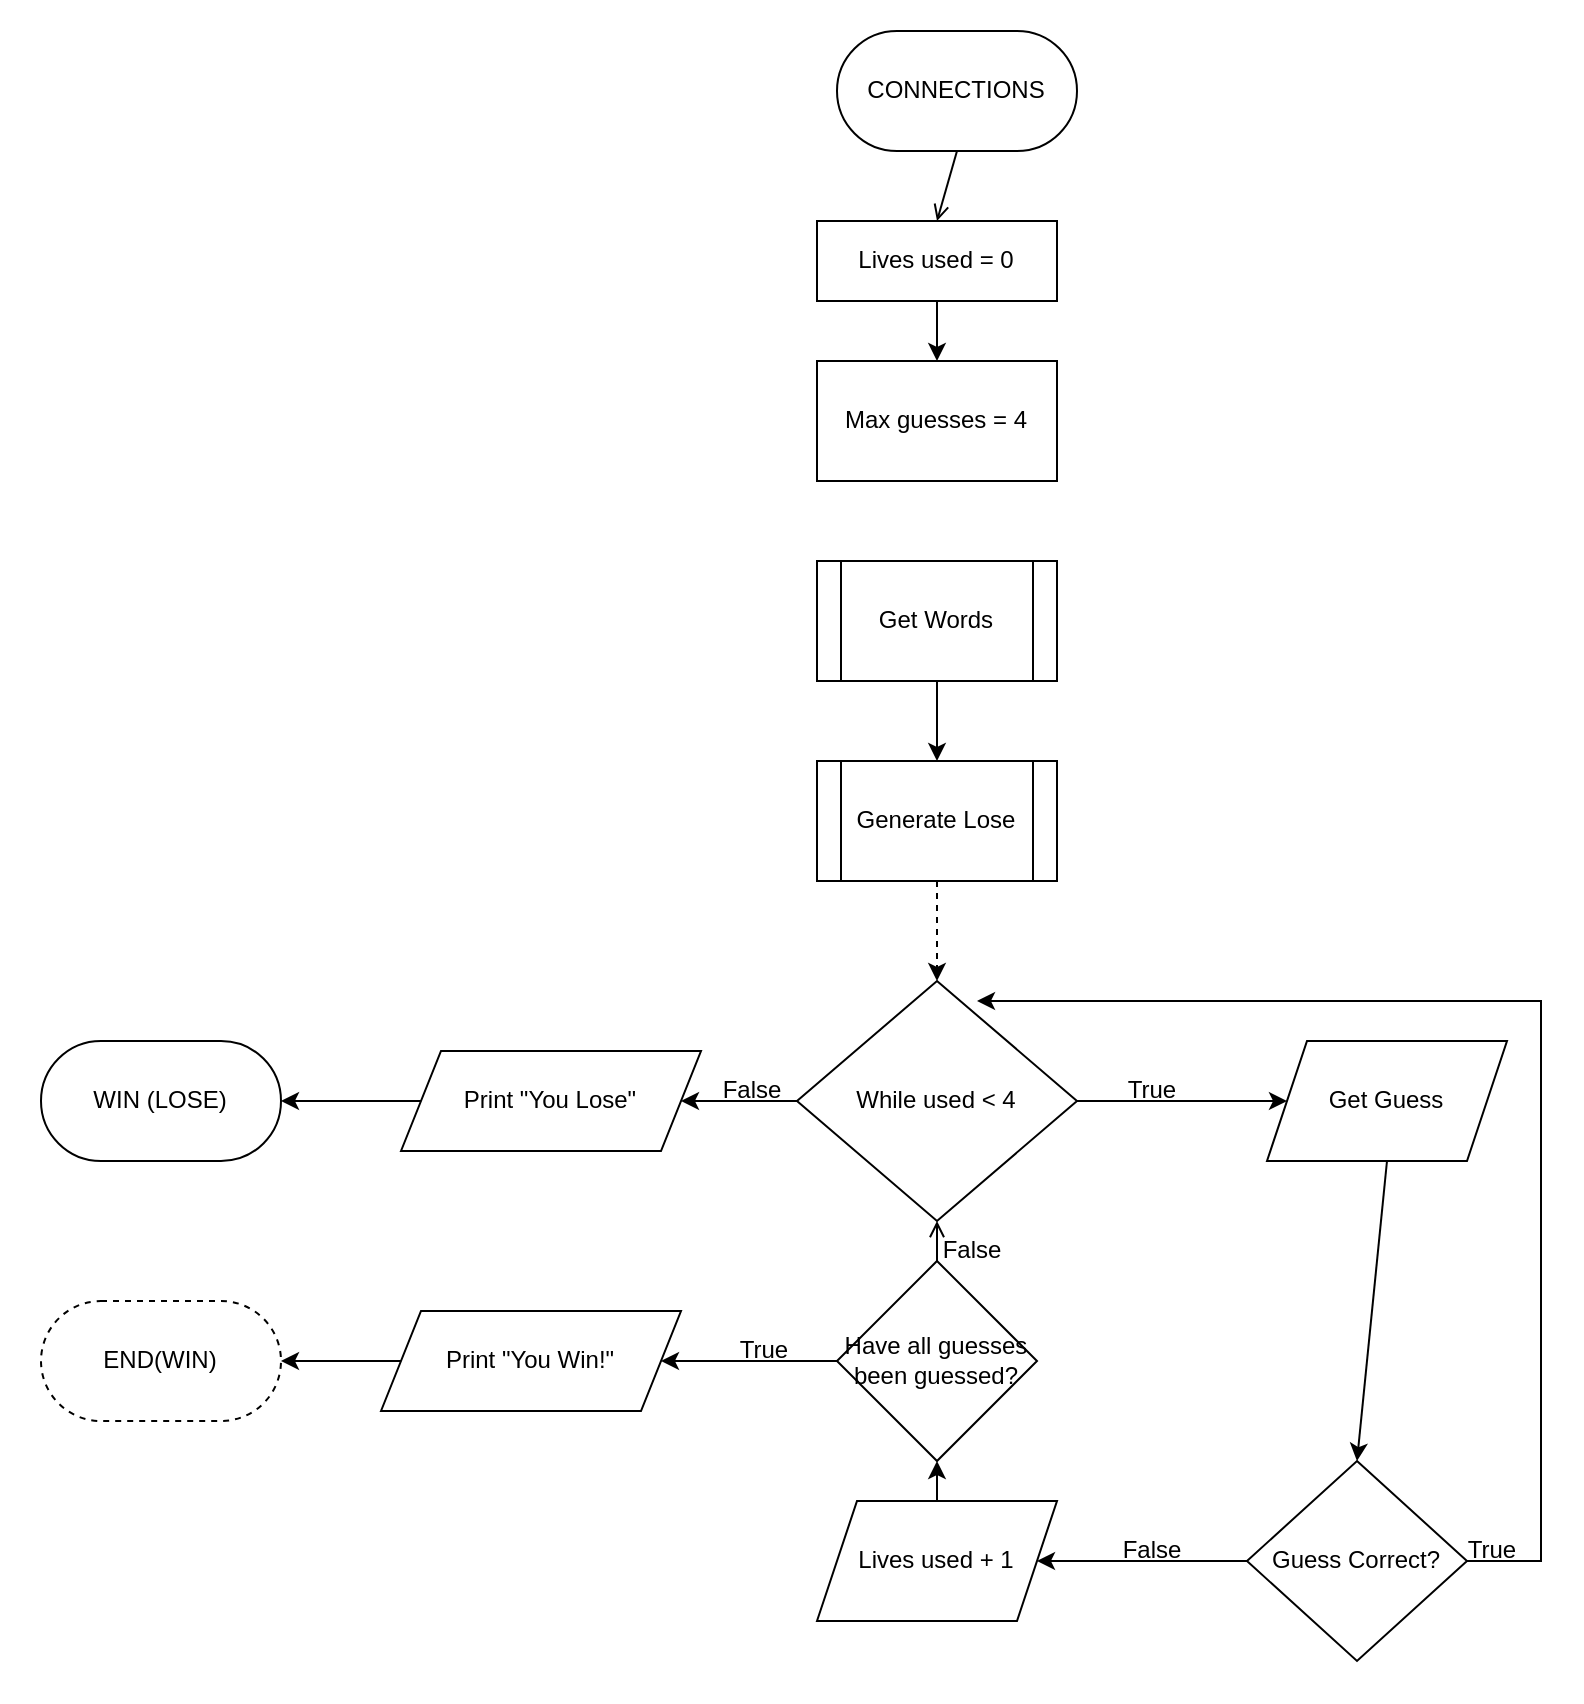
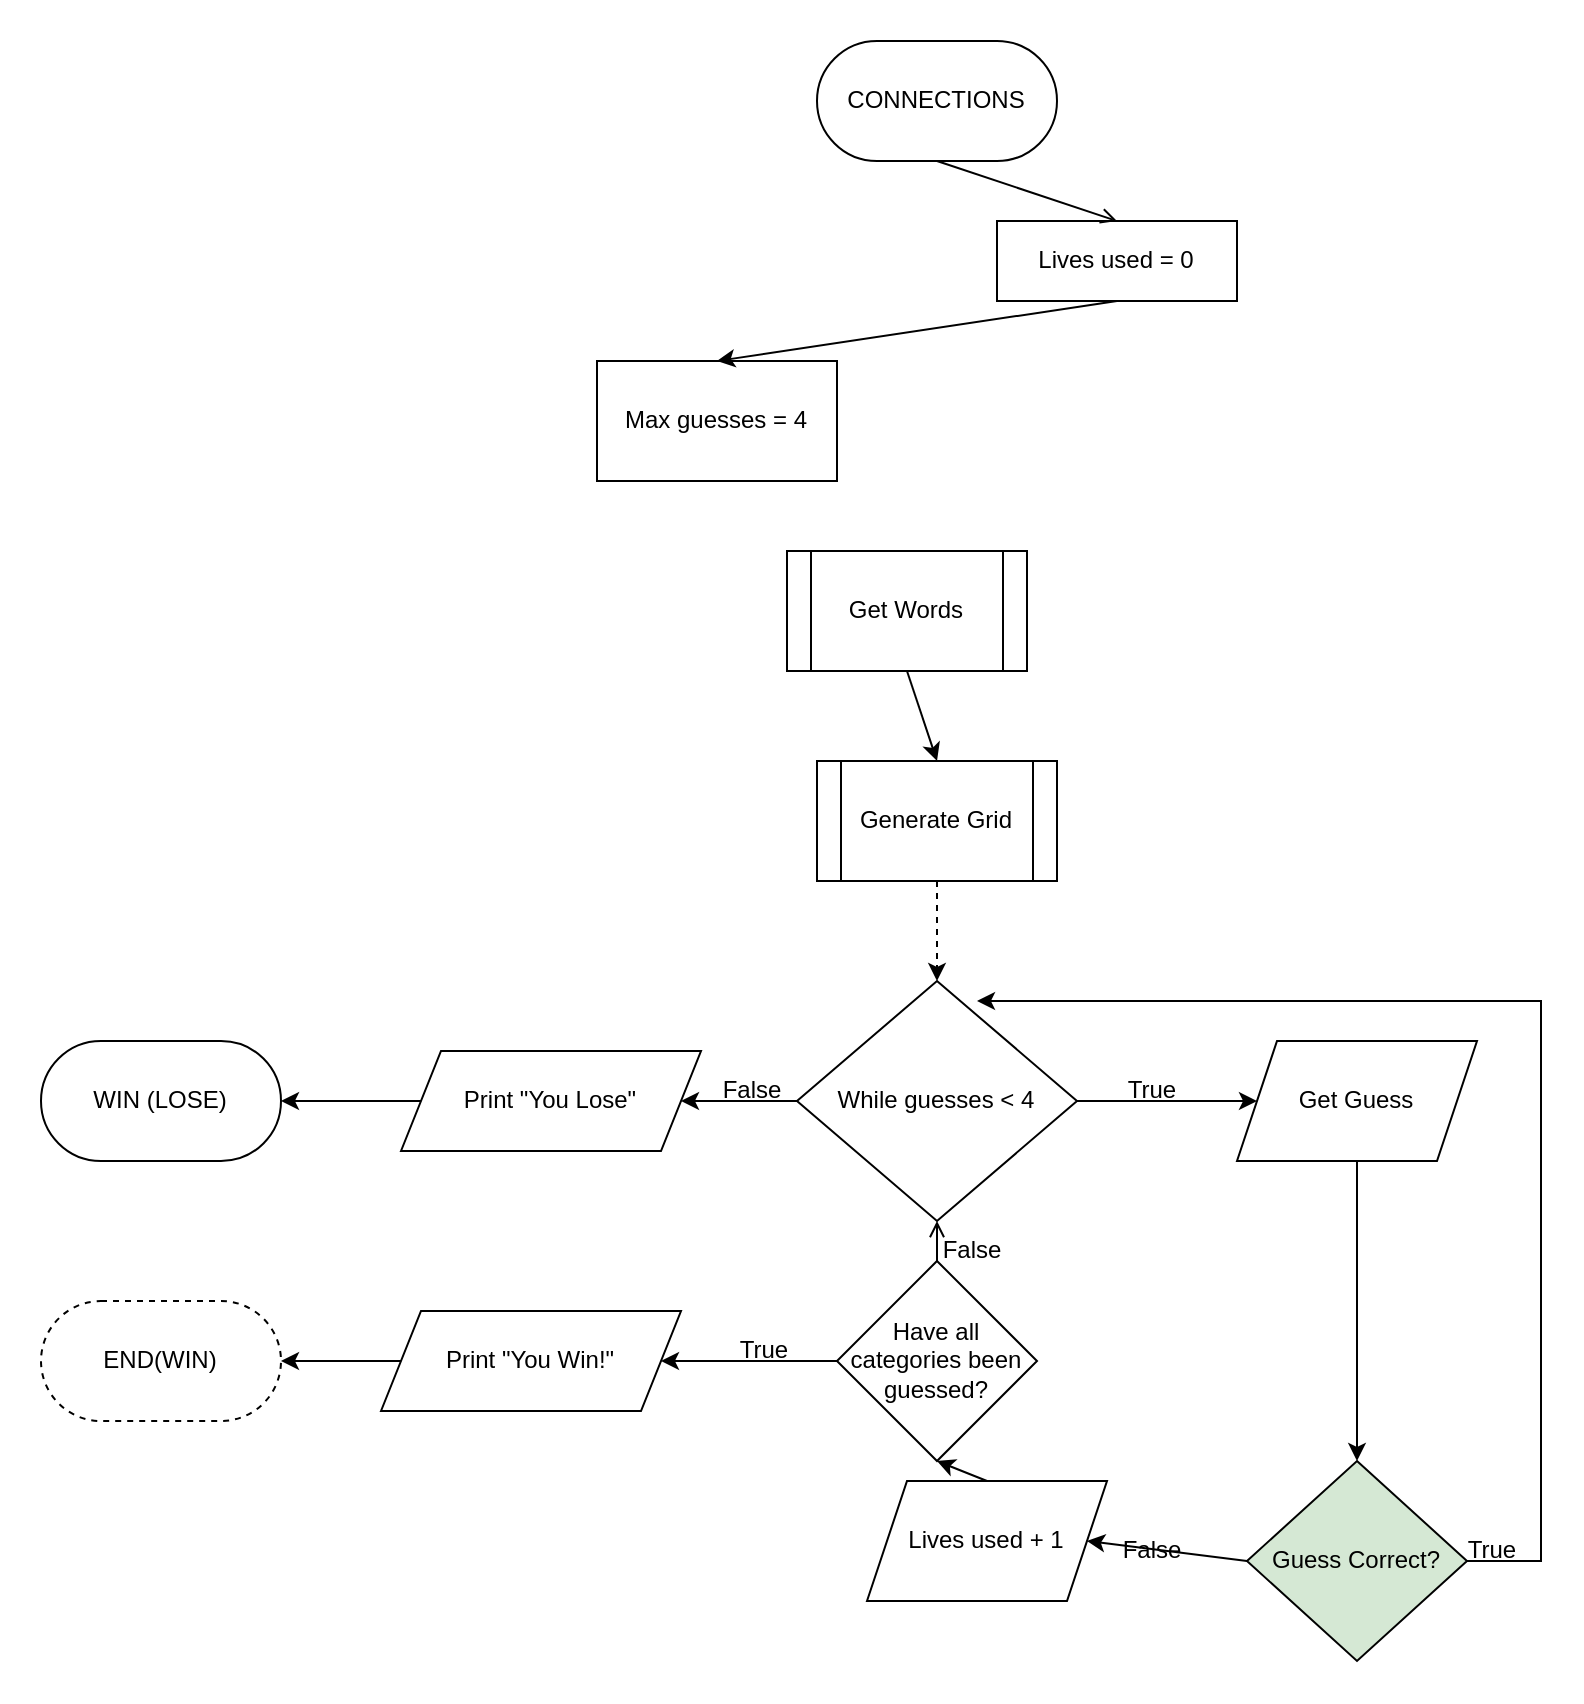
(957, 91) -> (937, 101)
(937, 261) -> (1117, 261)
(937, 421) -> (717, 421)
(937, 621) -> (907, 611)
(937, 821) -> (937, 821)
(937, 1101) -> (937, 1101)
(1387, 1101) -> (1357, 1101)
(937, 1361) -> (937, 1361)
(937, 1561) -> (987, 1541)
(1357, 1561) -> (1357, 1561)
